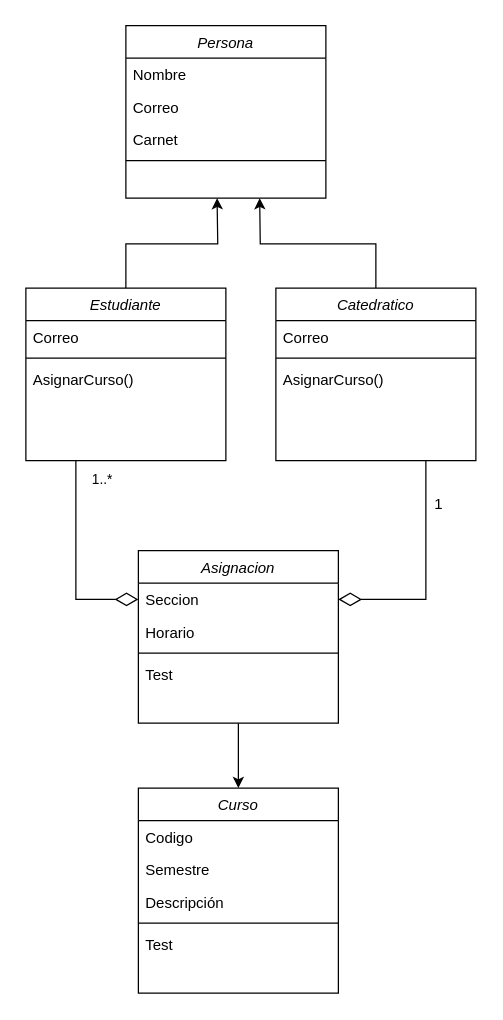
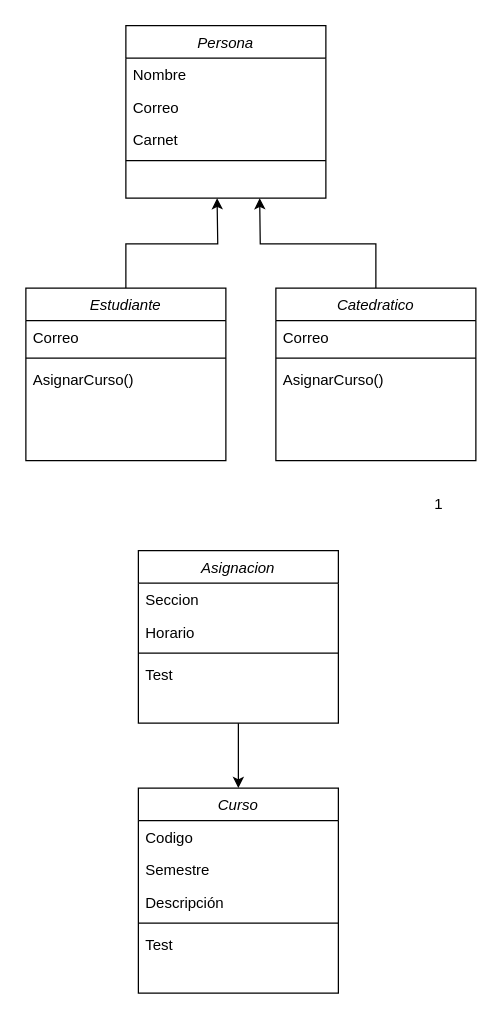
(76, 551) -> none
(426, 563) -> none
